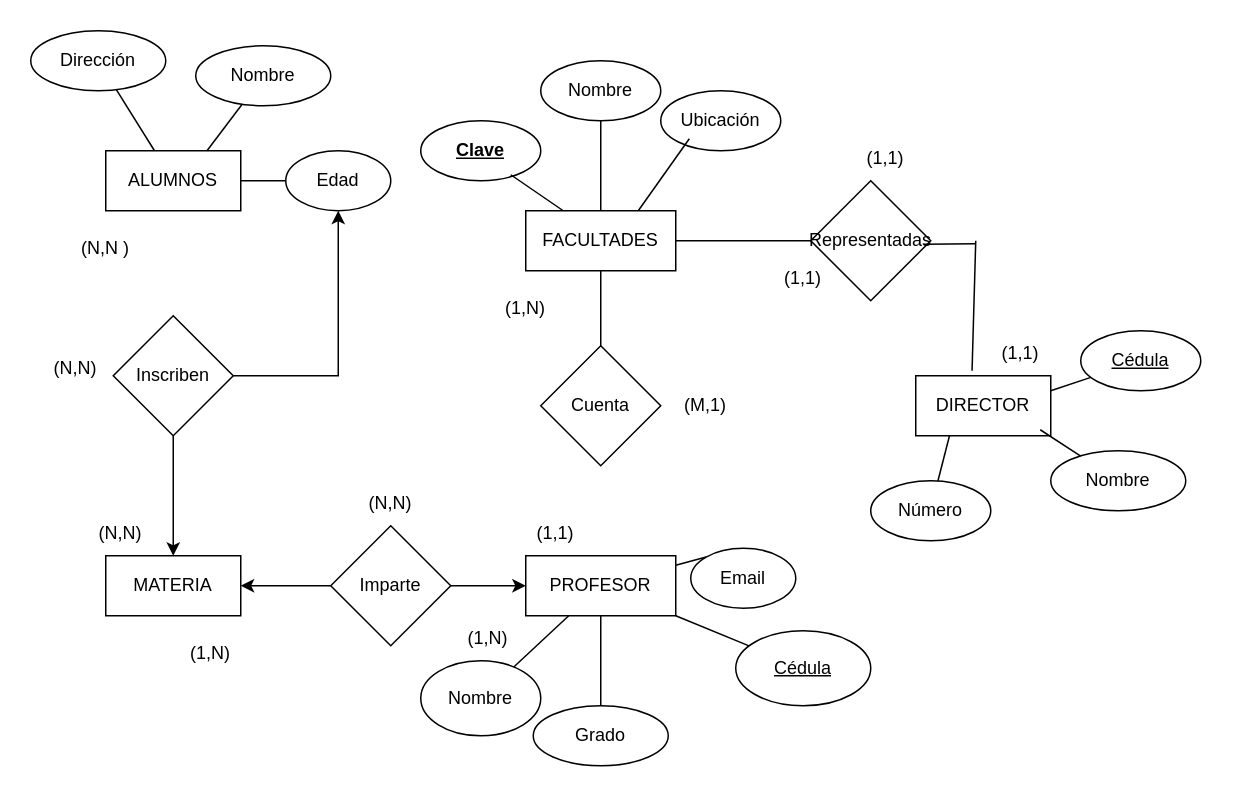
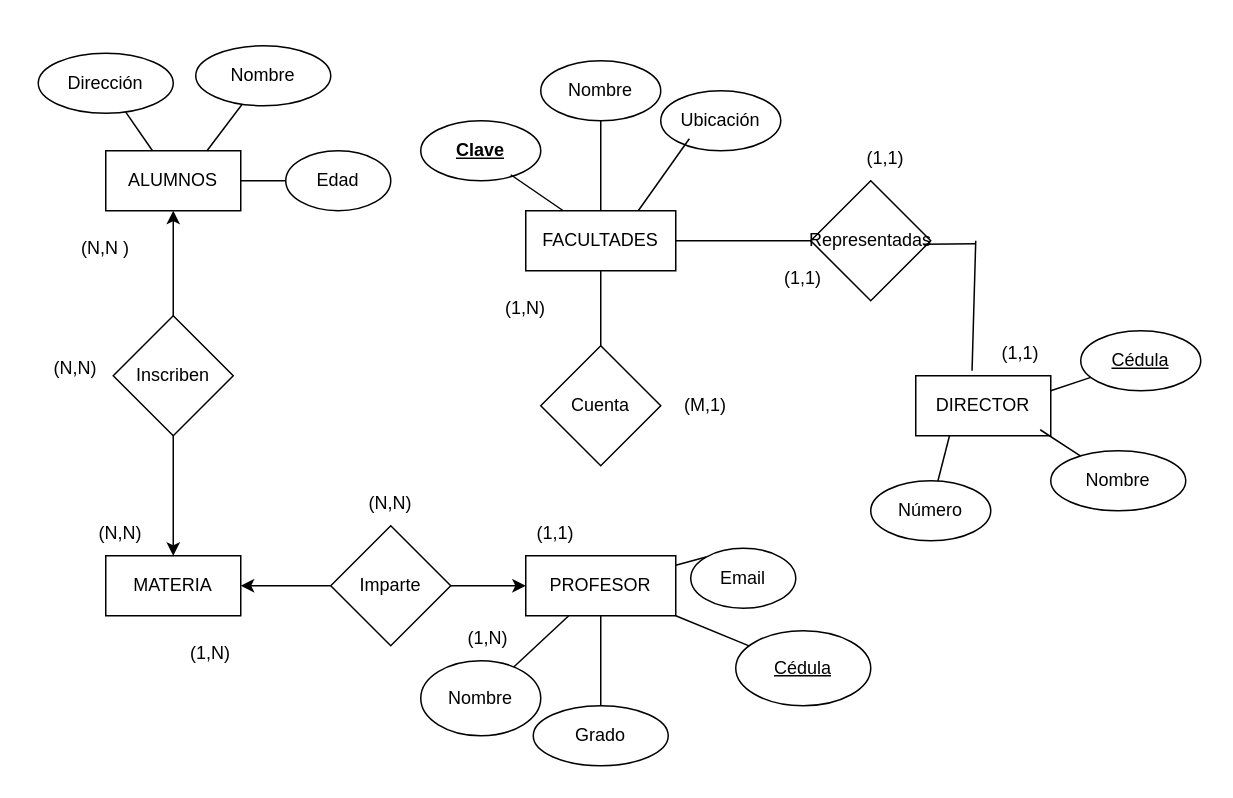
(98, 61) -> (106, 83)
(338, 351) -> (173, 269)
